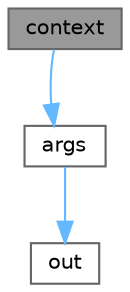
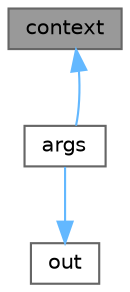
(51, 77) -> (79, 99)
